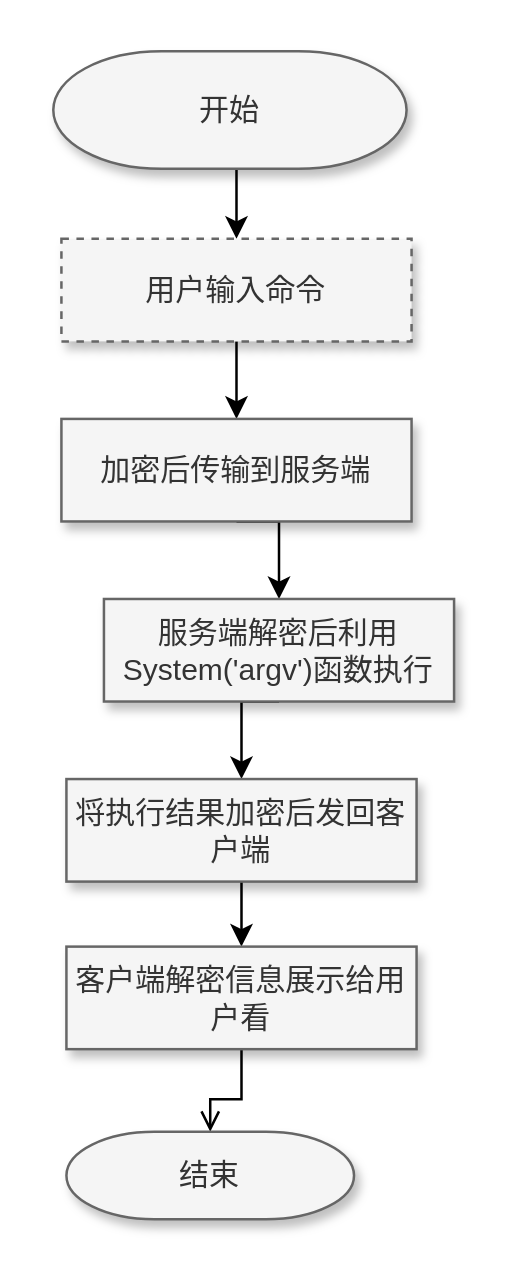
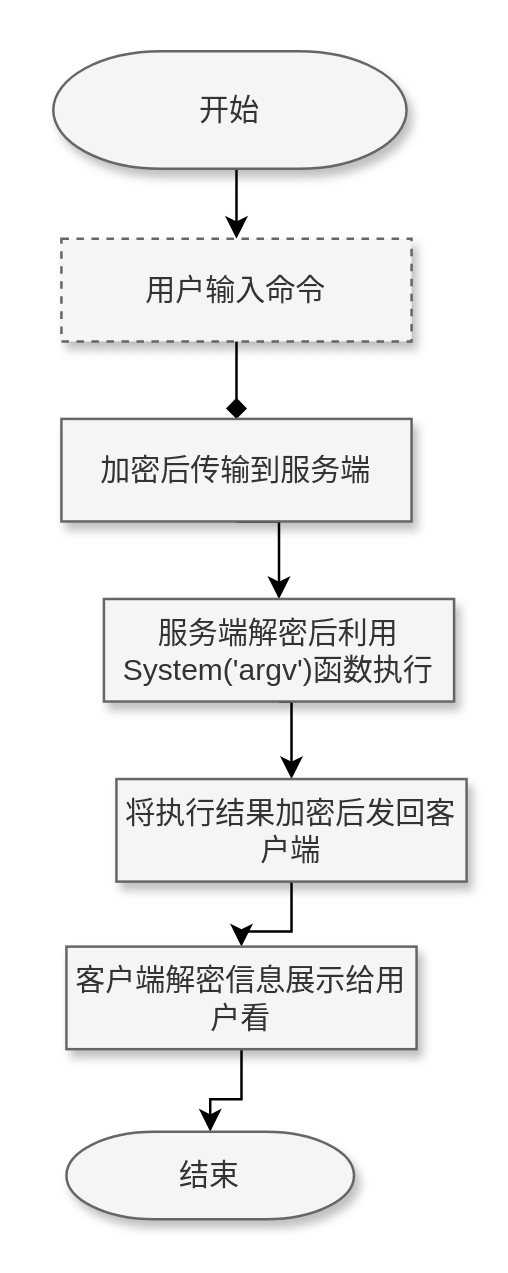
(236, 399) -> (236, 398)
(241, 830) -> (291, 830)
(210, 1117) -> (210, 1113)
